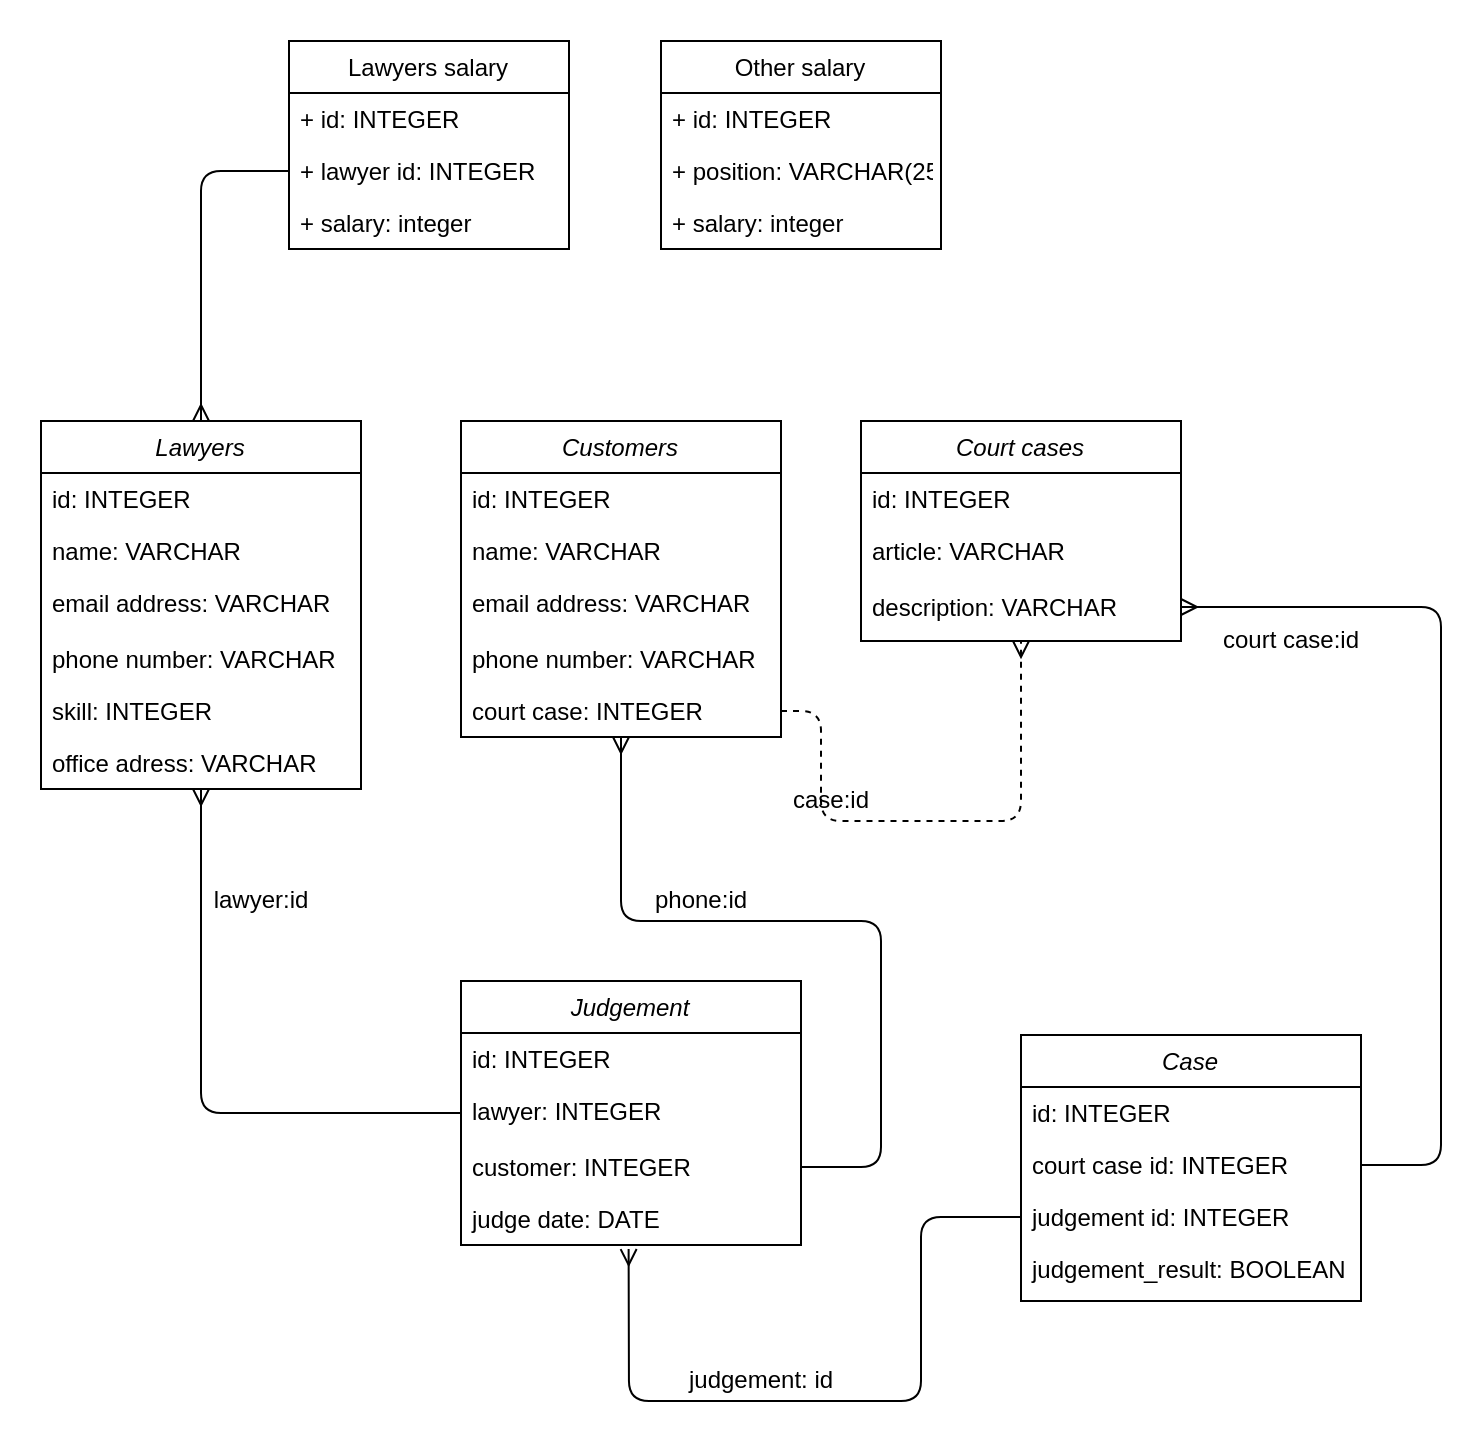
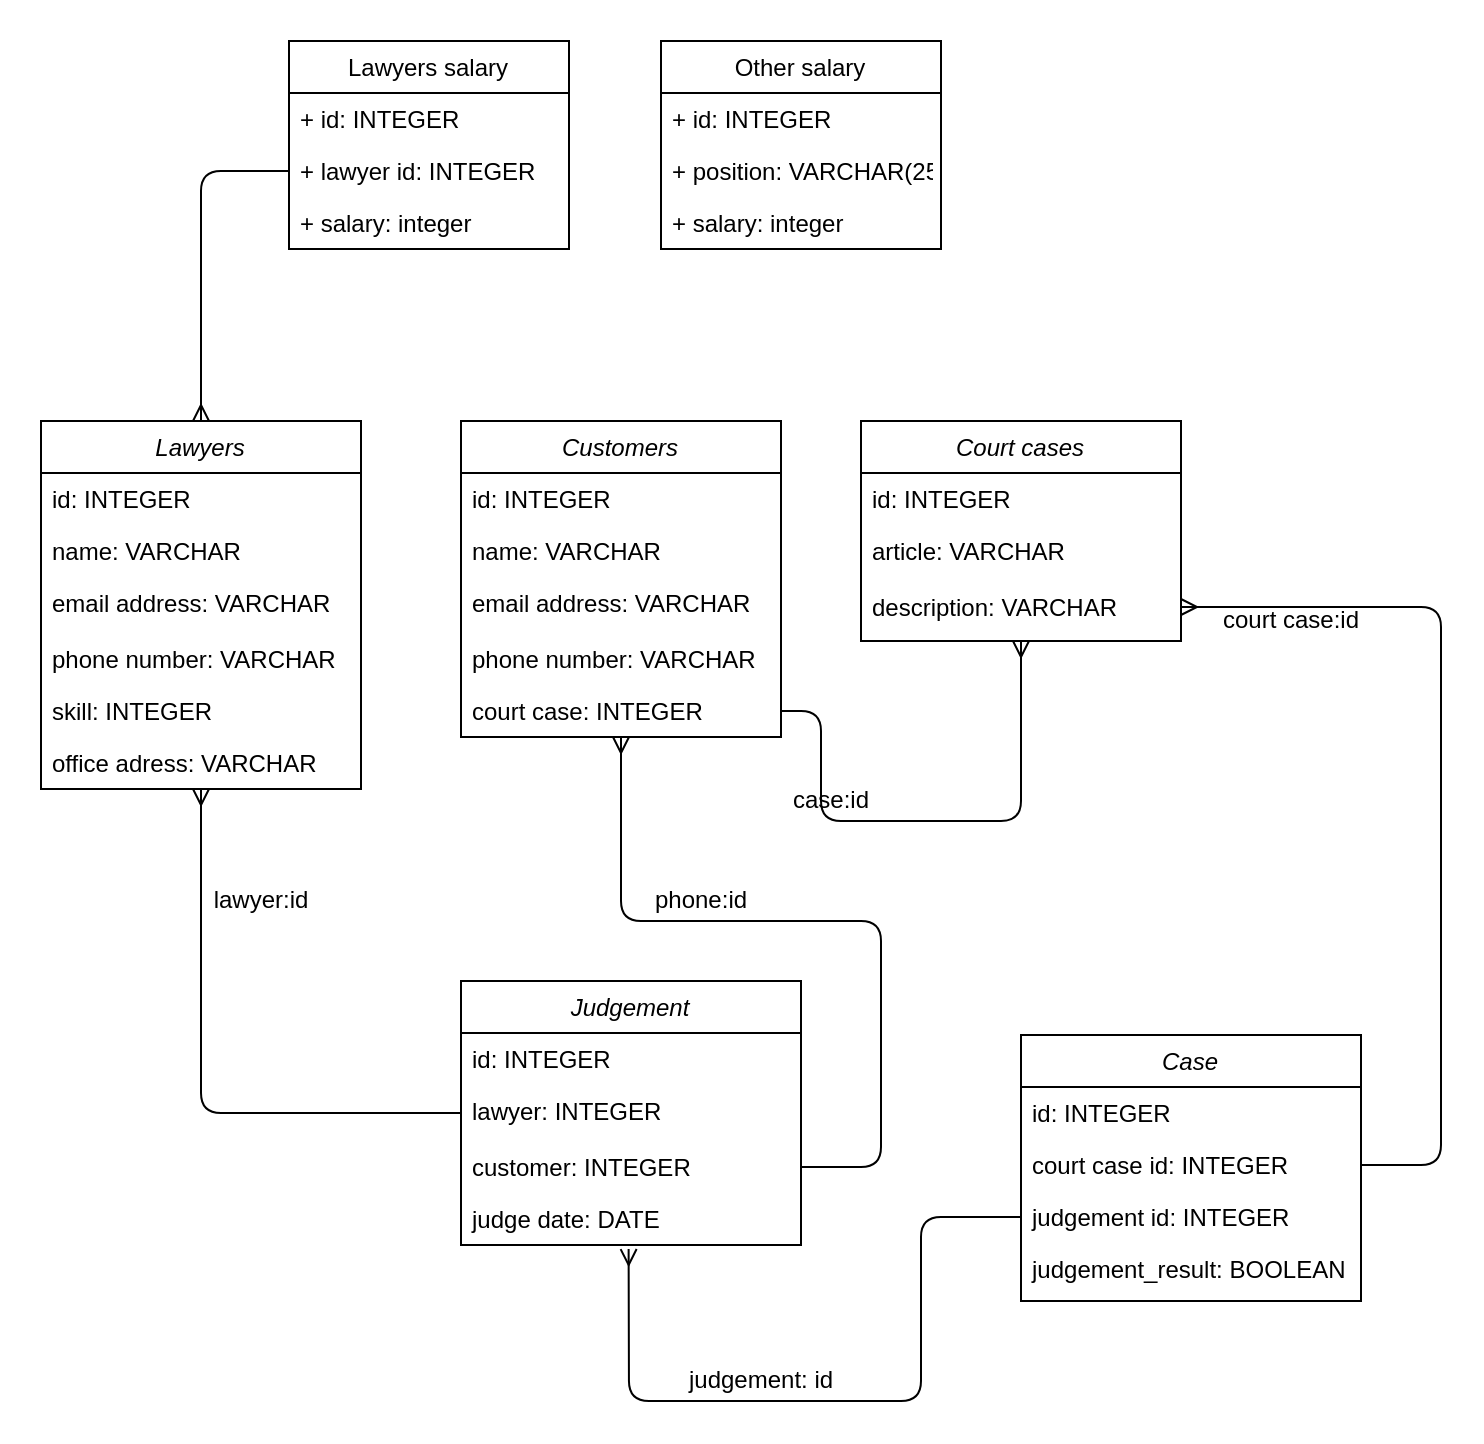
(1291, 641) -> (1291, 621)
(943, 821) -> (943, 821)
